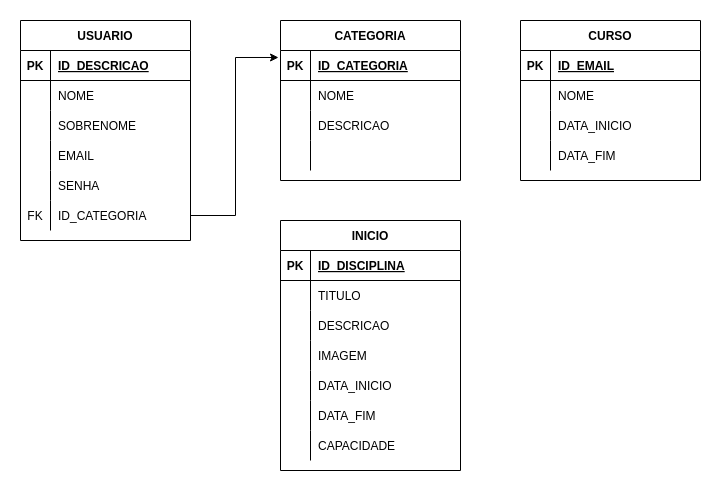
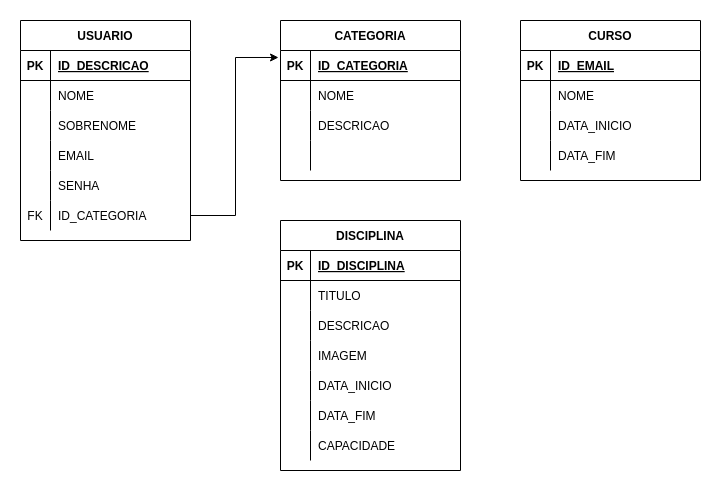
(370, 236) -> (370, 236)
